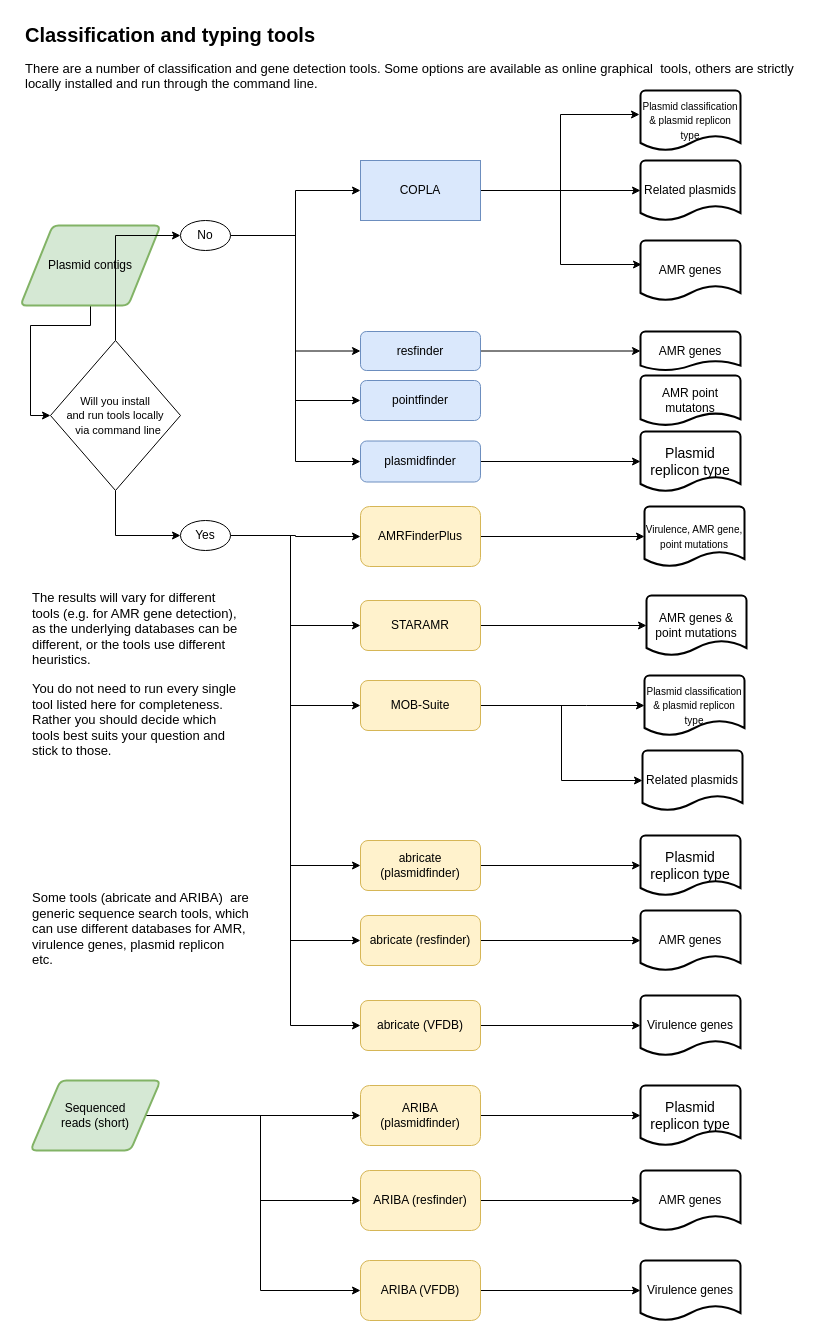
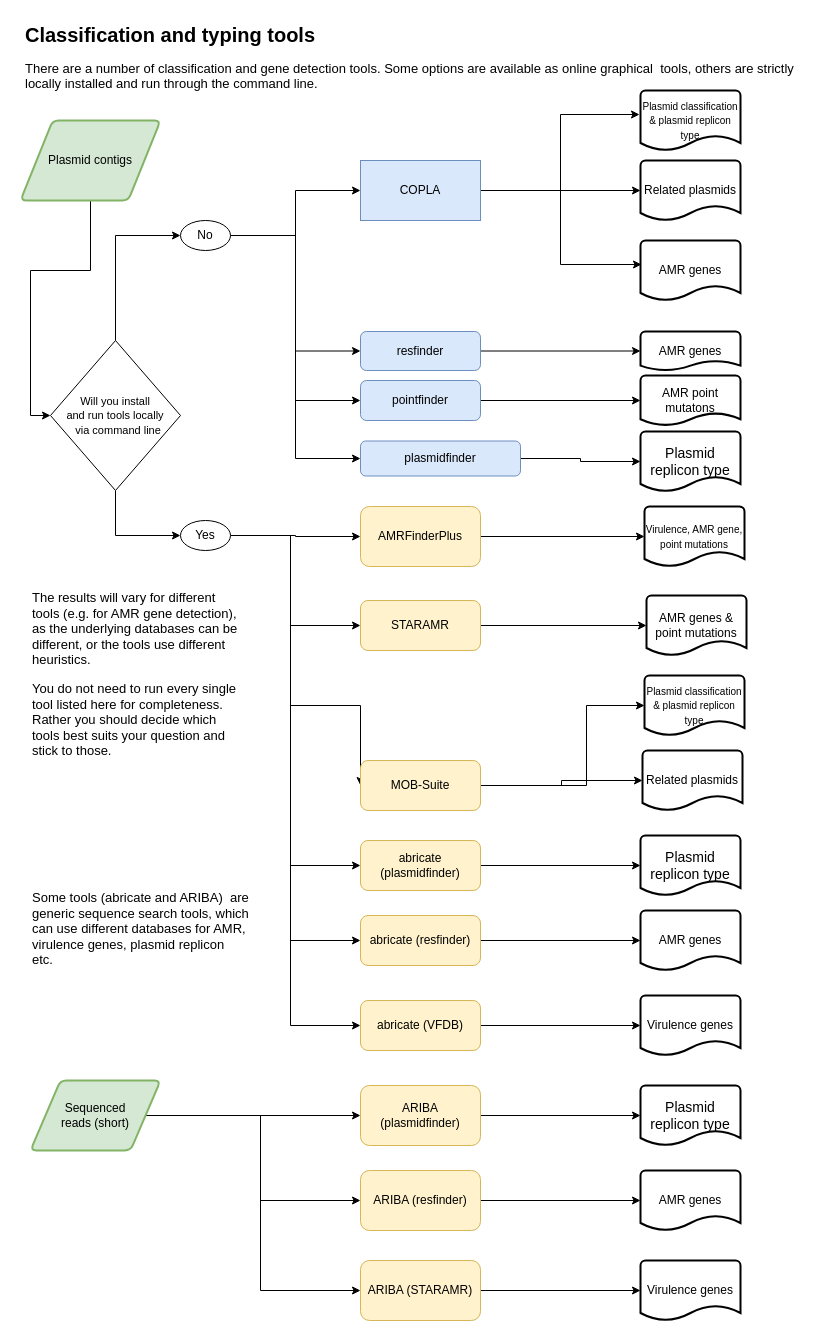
(91, 266) -> (91, 161)
none -> (557, 401)
(421, 462) -> (441, 459)
(421, 706) -> (421, 786)
(421, 1291) -> (421, 1291)
